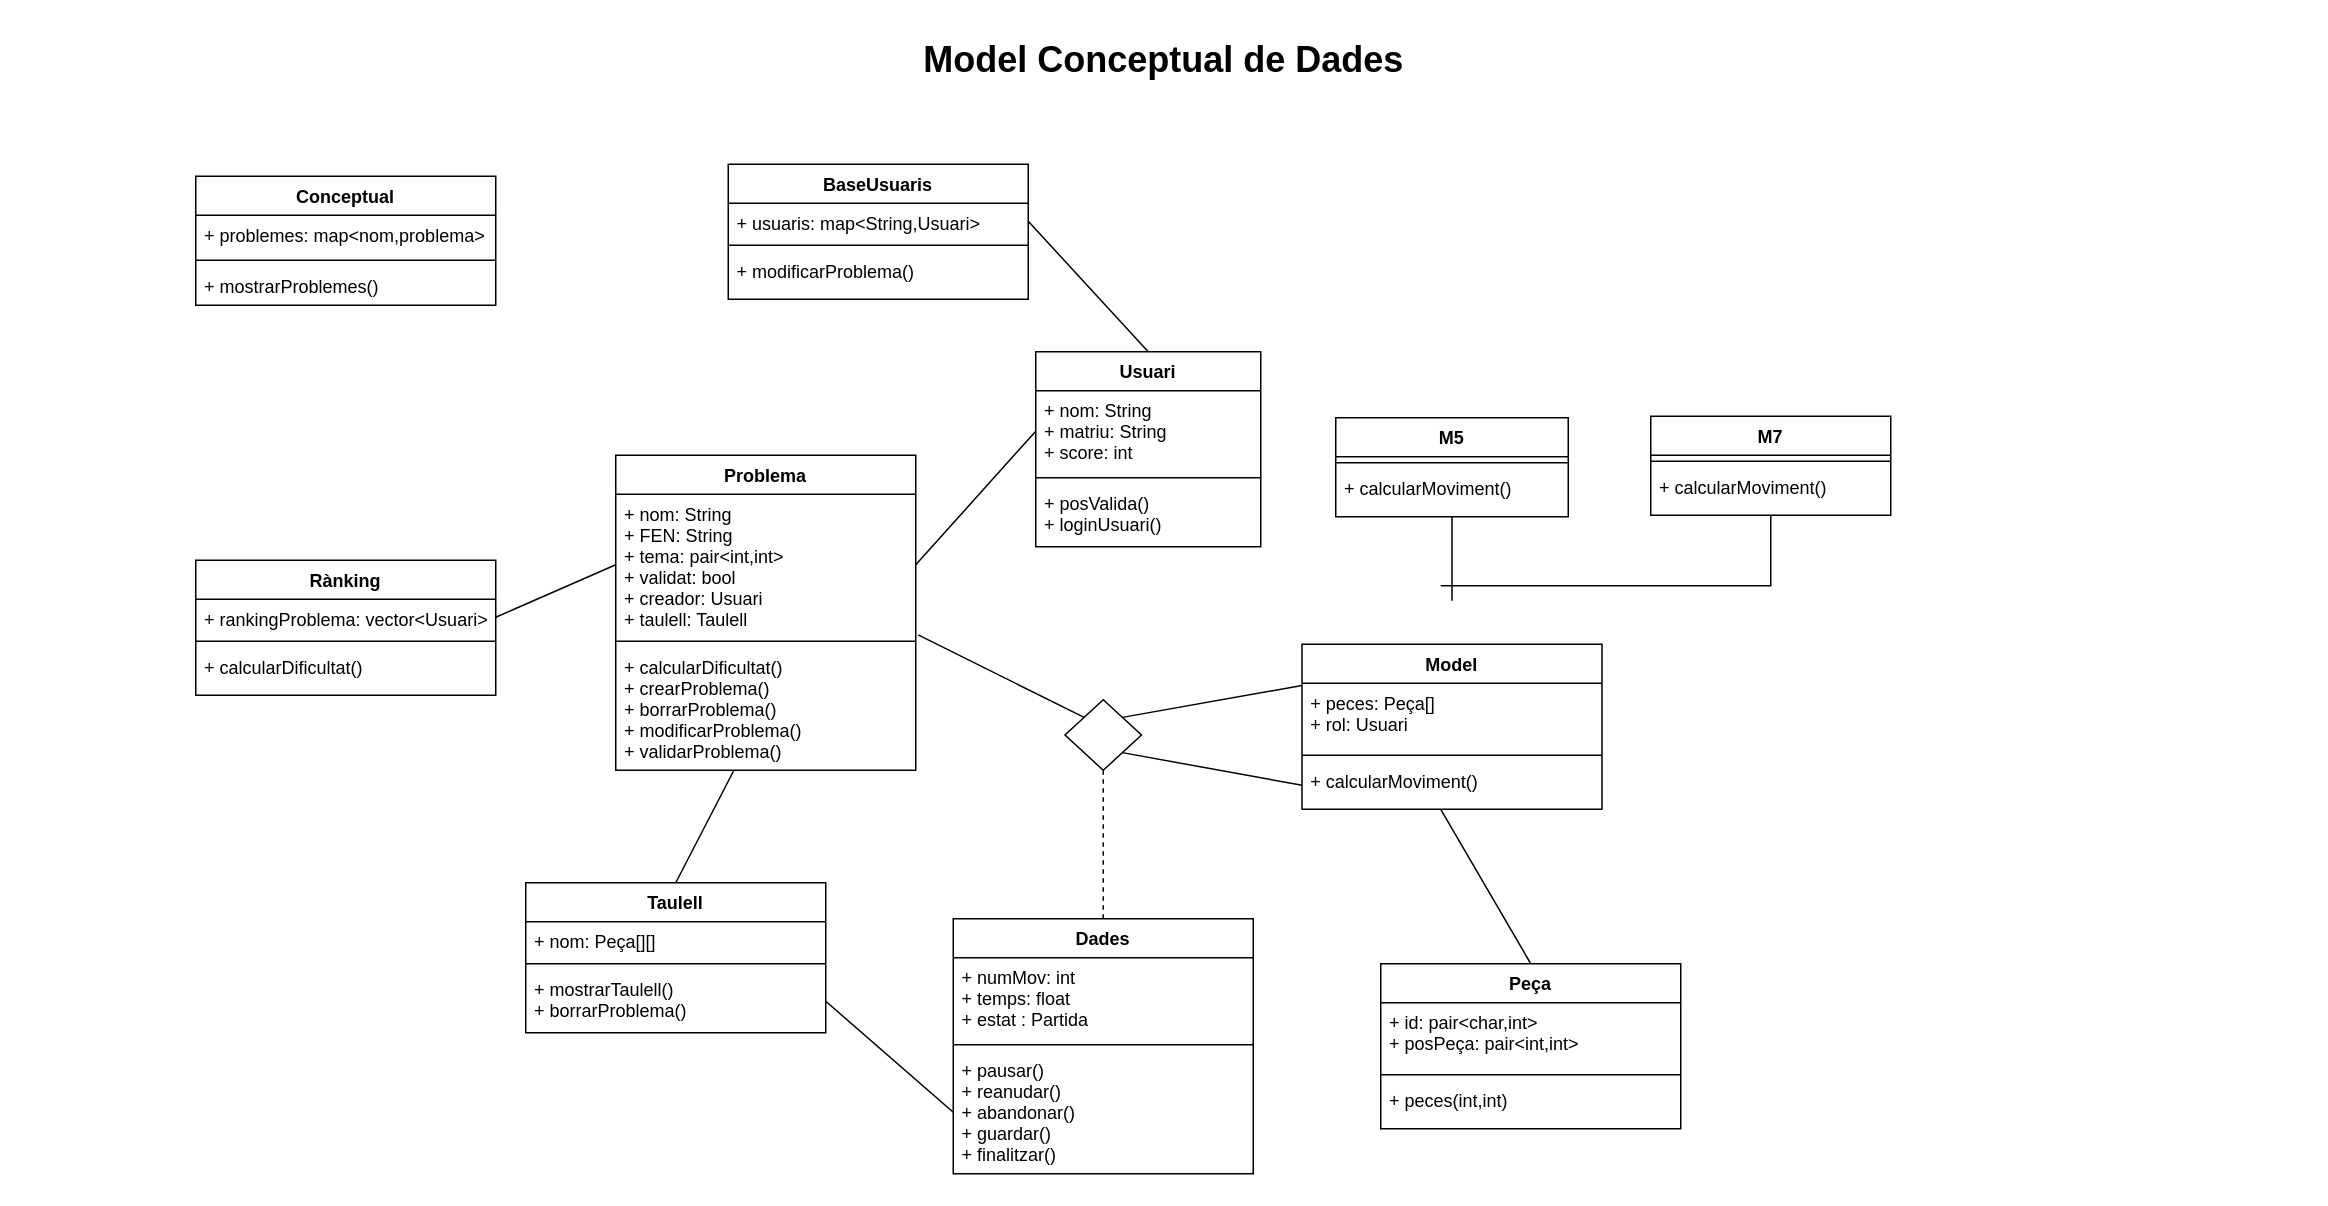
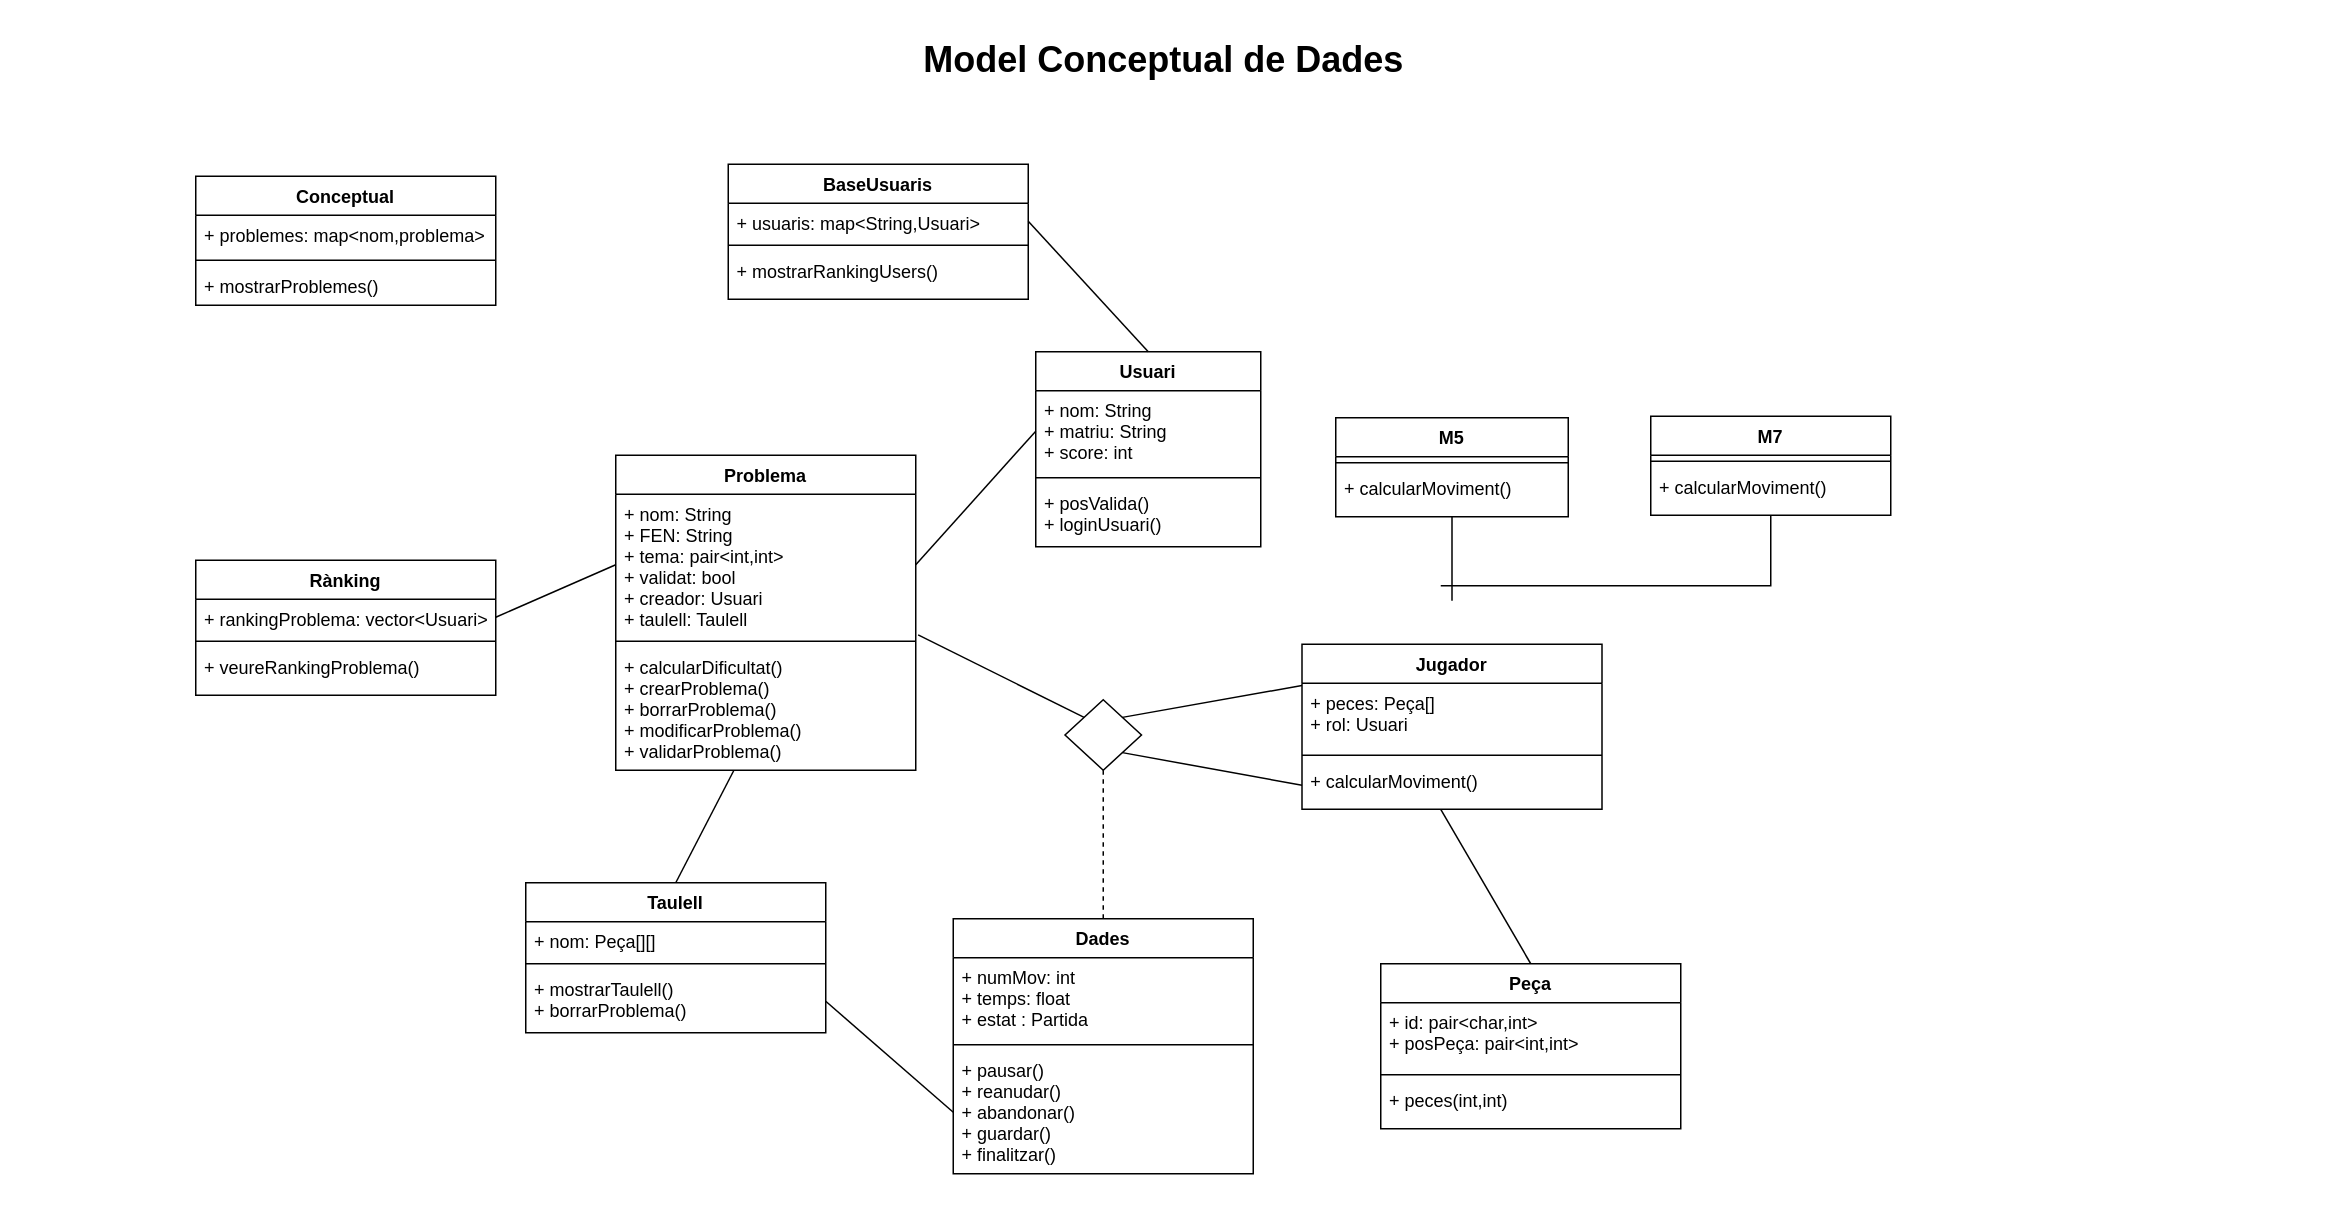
(833, 272) -> (848, 272)
(1451, 665) -> (1451, 665)
(301, 668) -> (318, 668)
